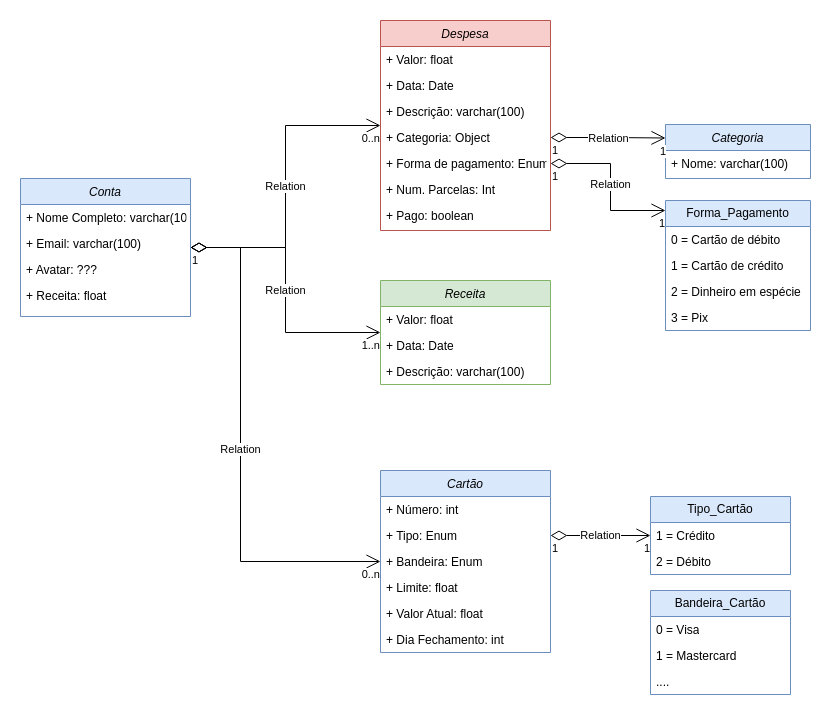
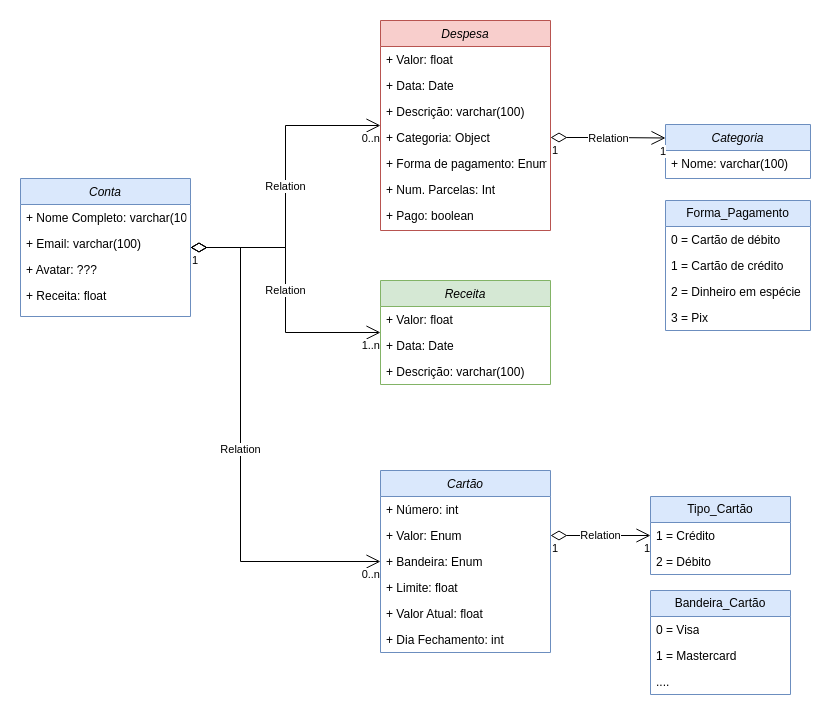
(611, 191) -> none
(420, 536) -> (423, 536)
